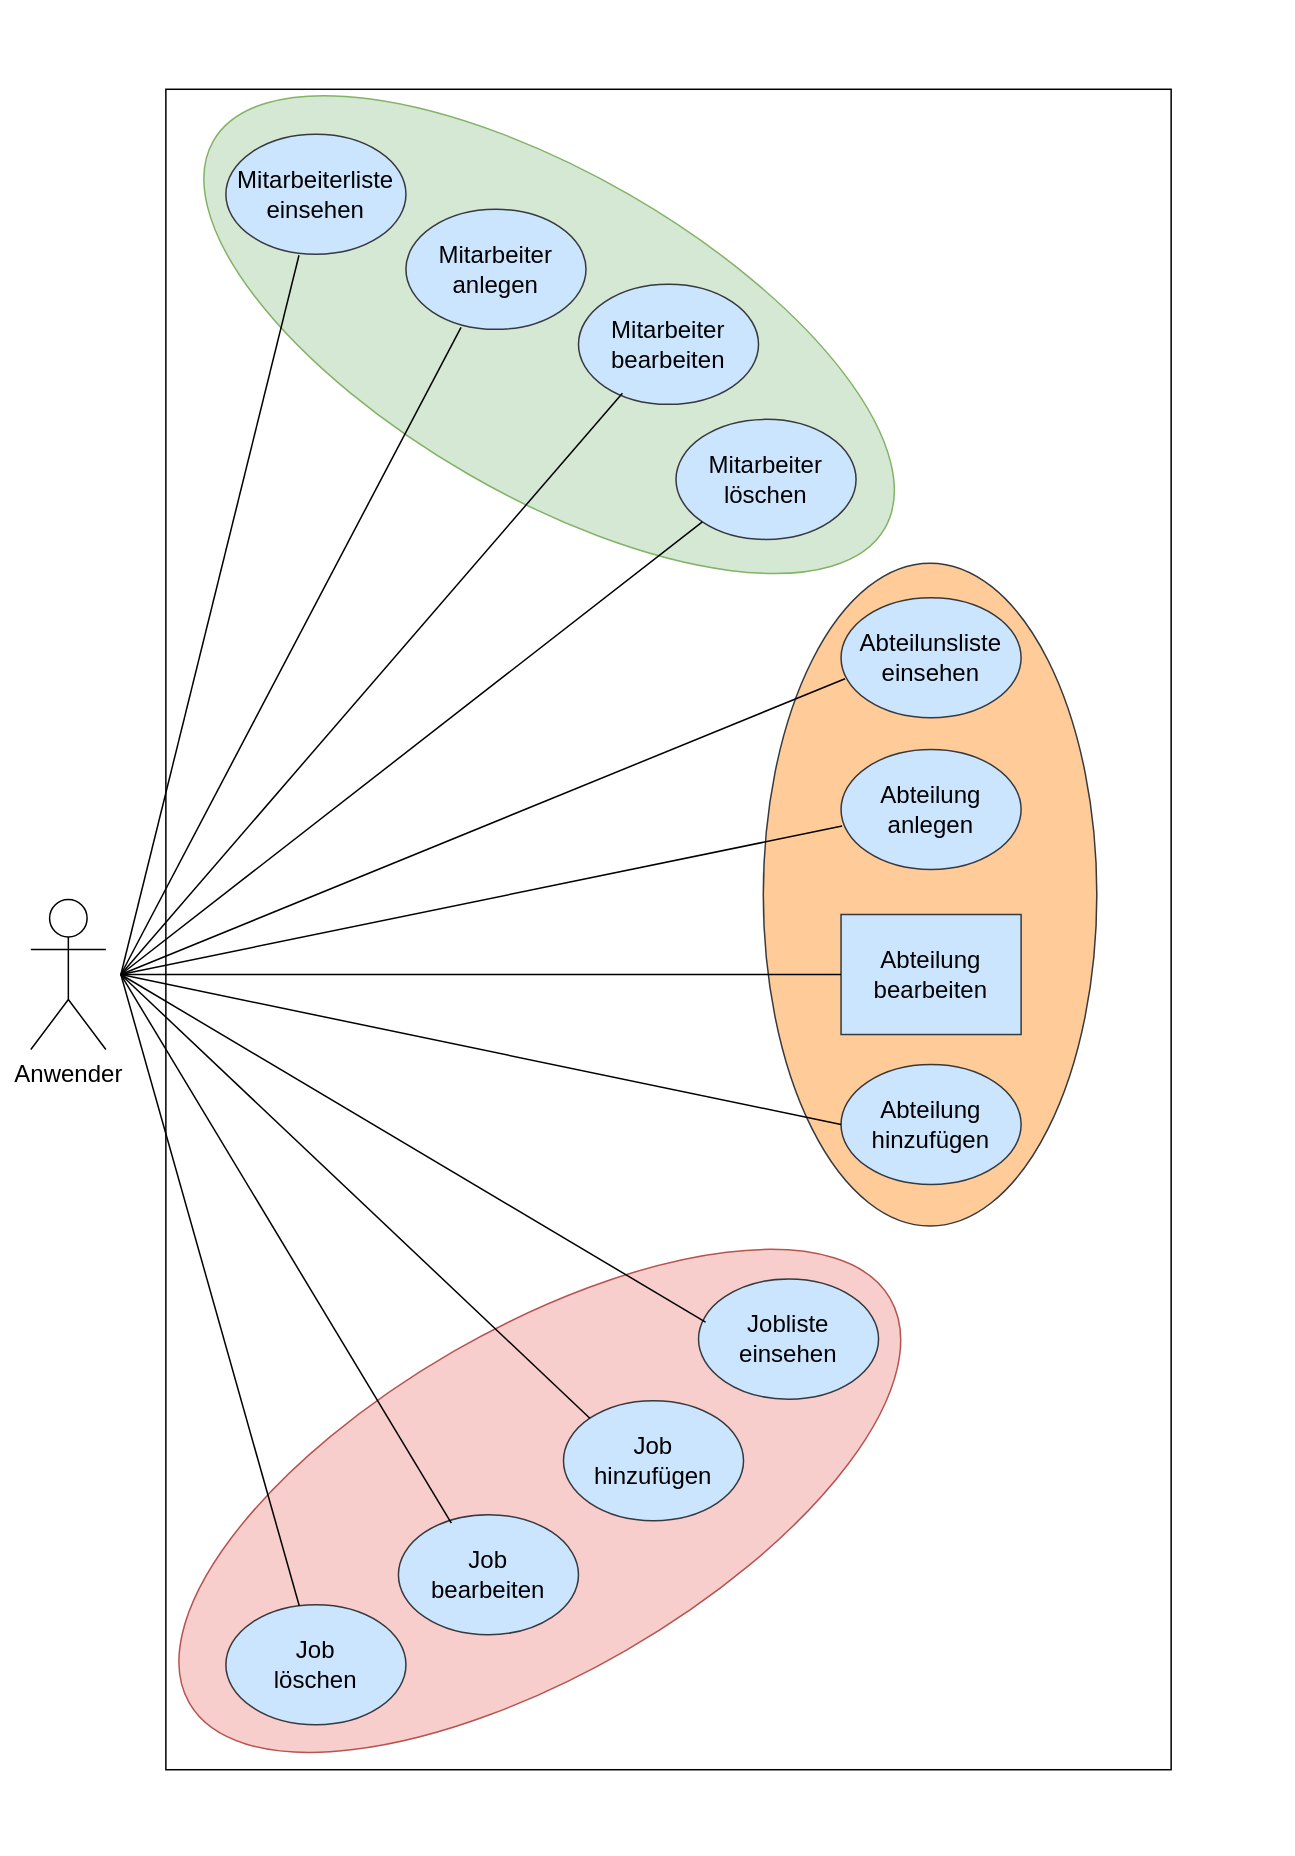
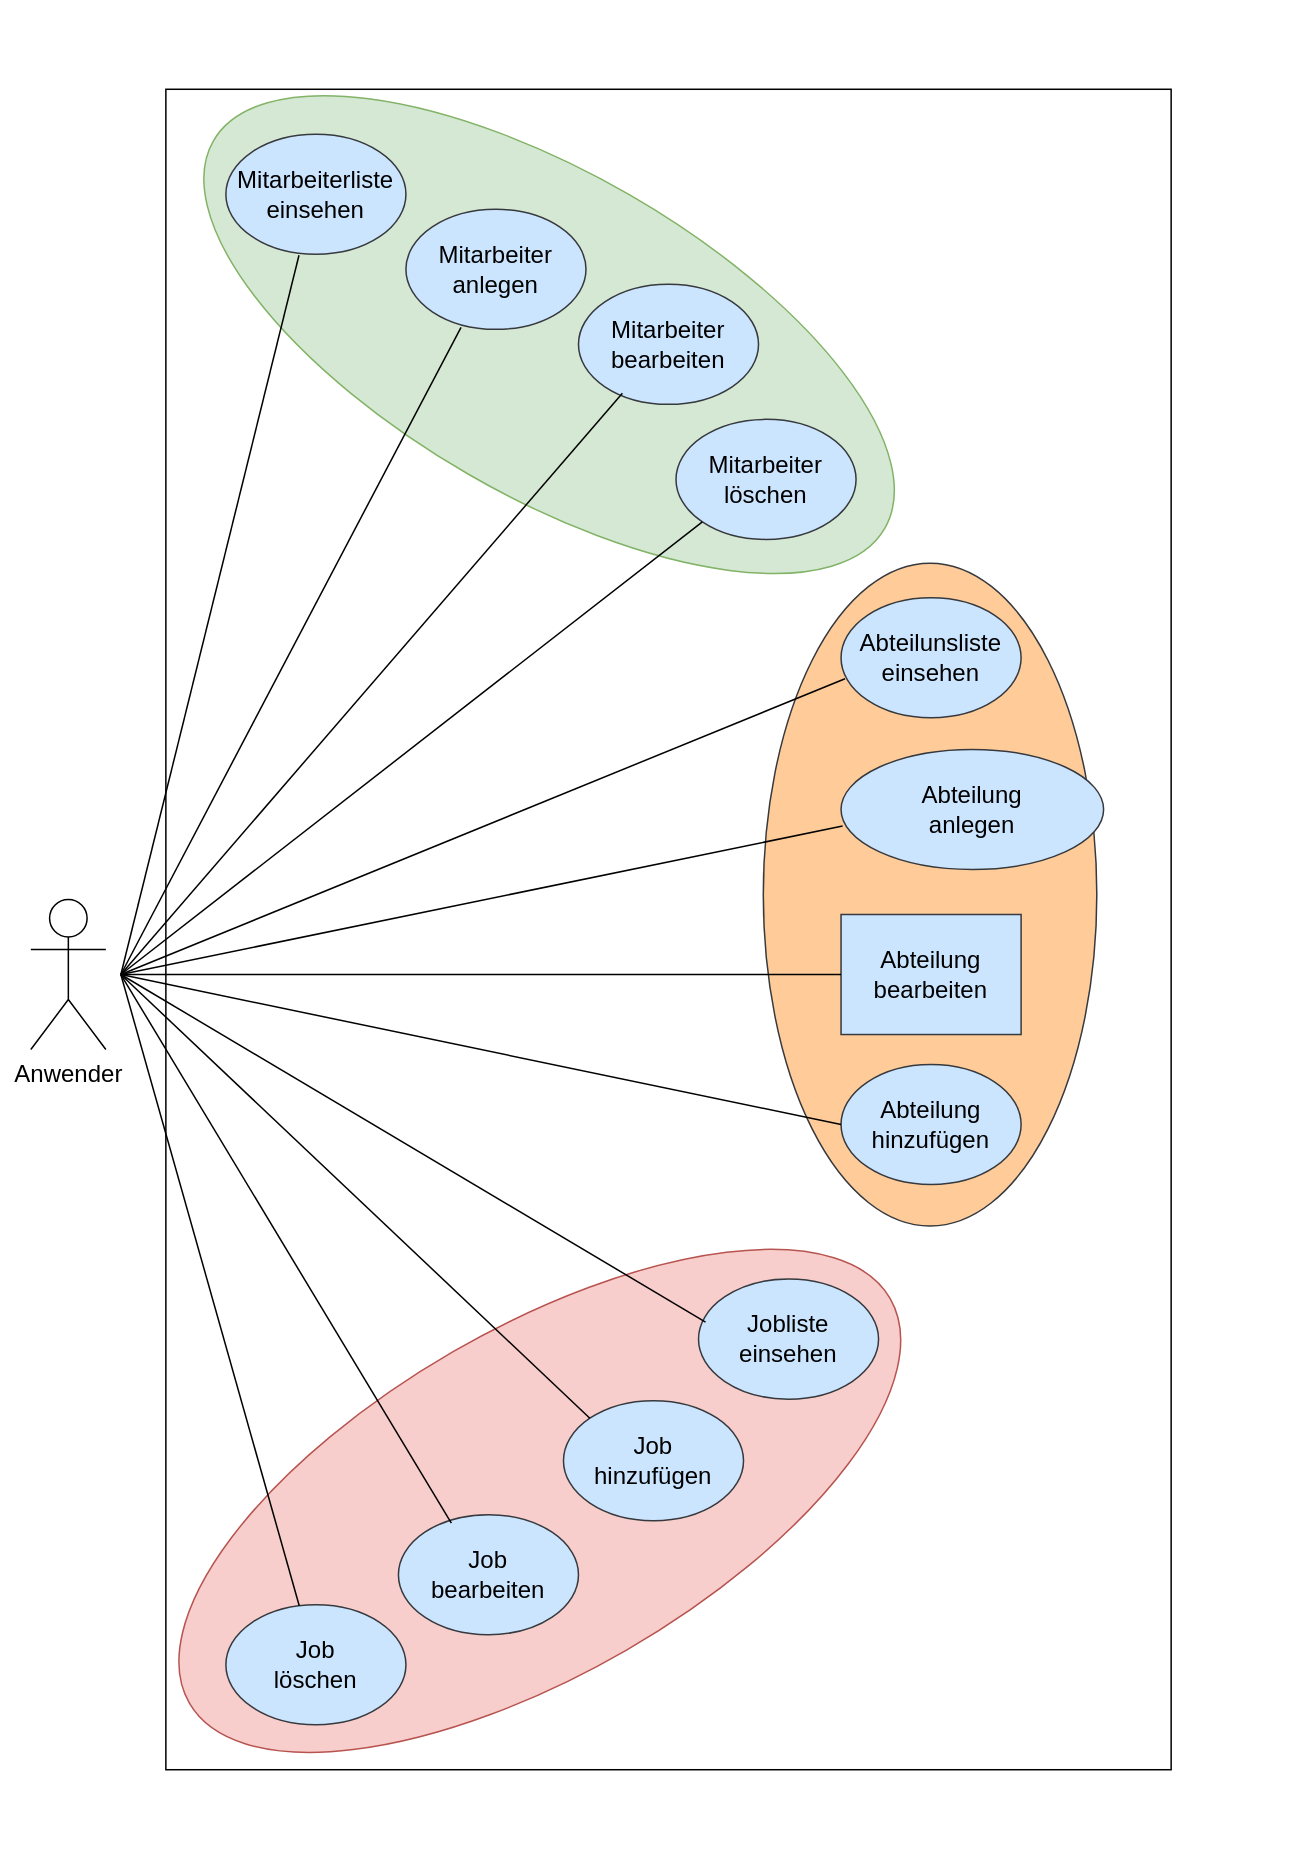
(931, 809) -> (972, 809)
